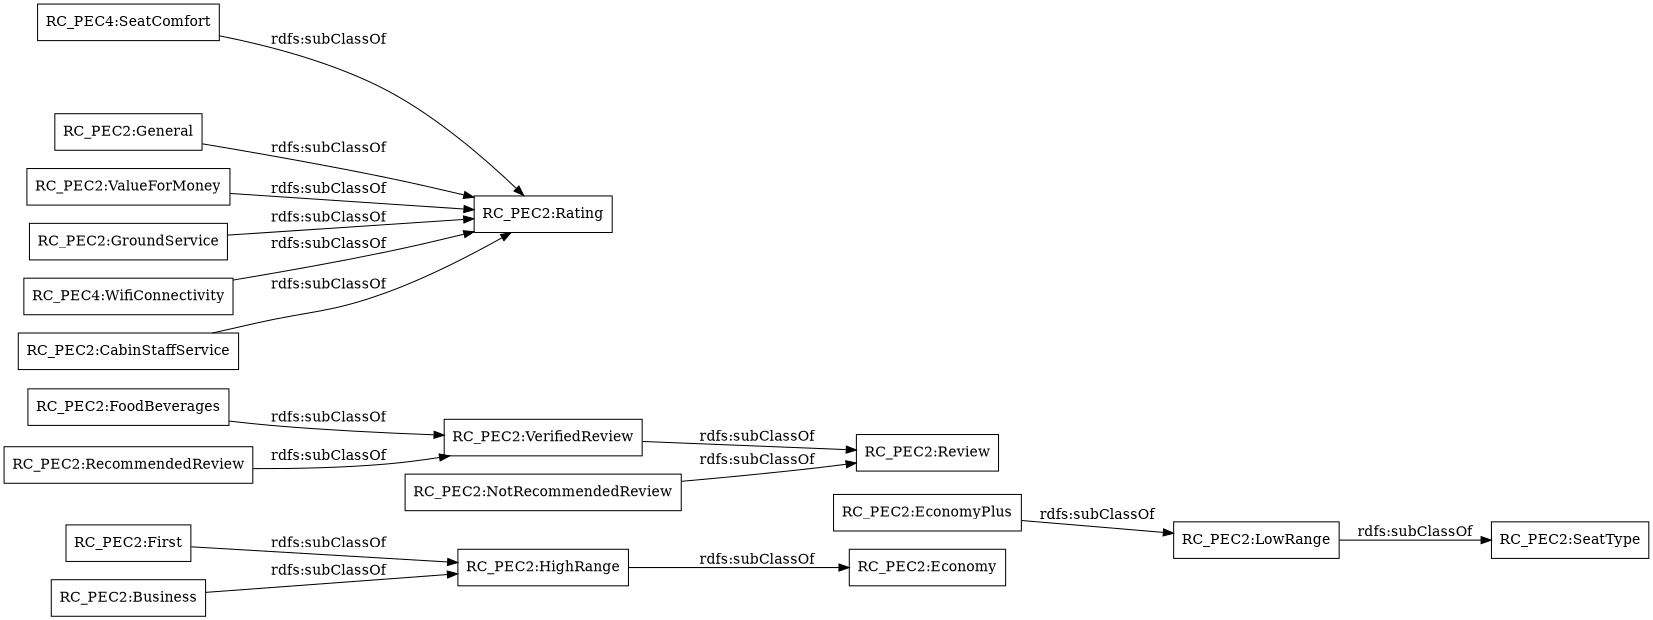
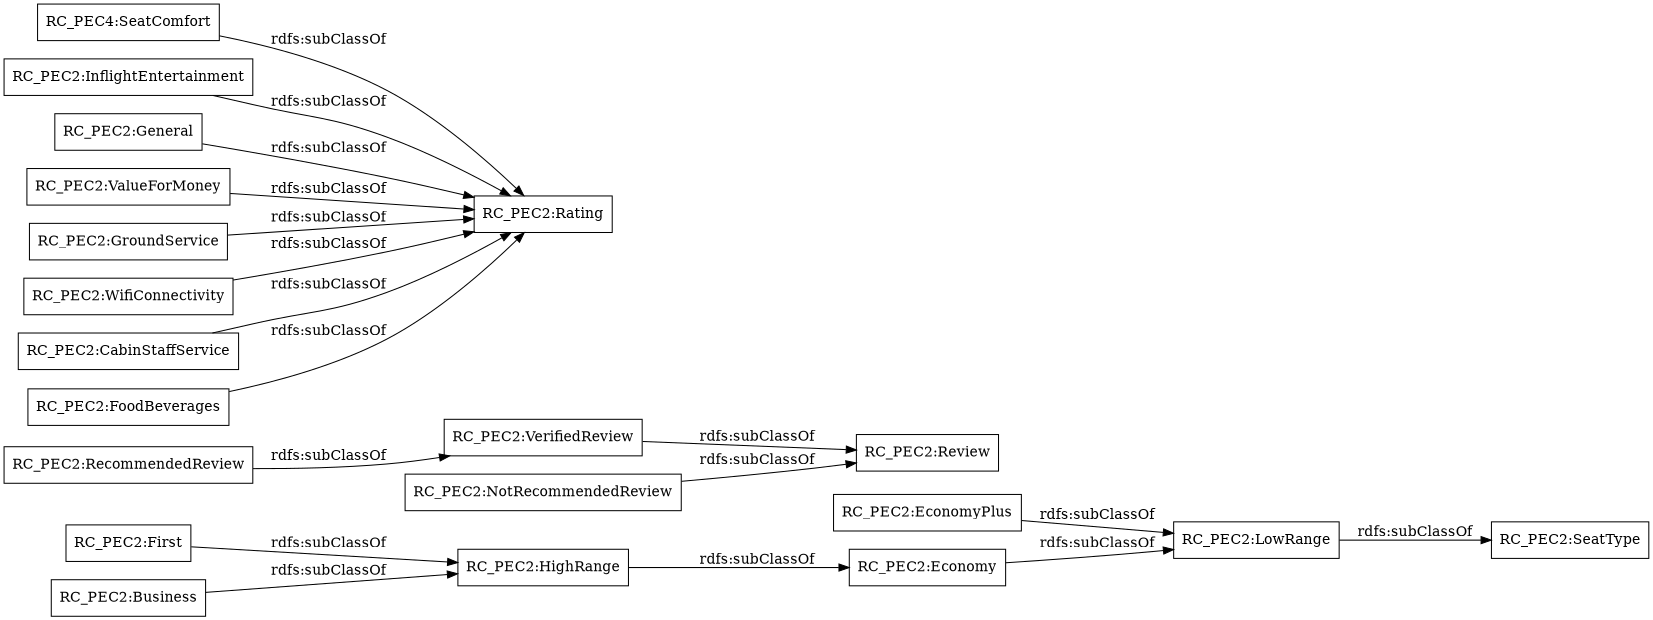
none -> (128, 77)
(128, 296) -> (128, 296)
(331, 430) -> (386, 340)
none -> (1085, 557)
